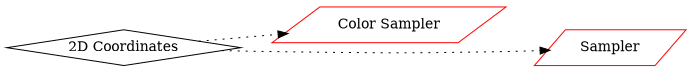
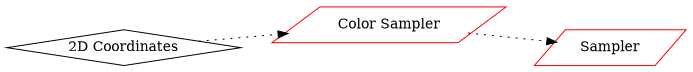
(381, 53) -> (508, 37)
